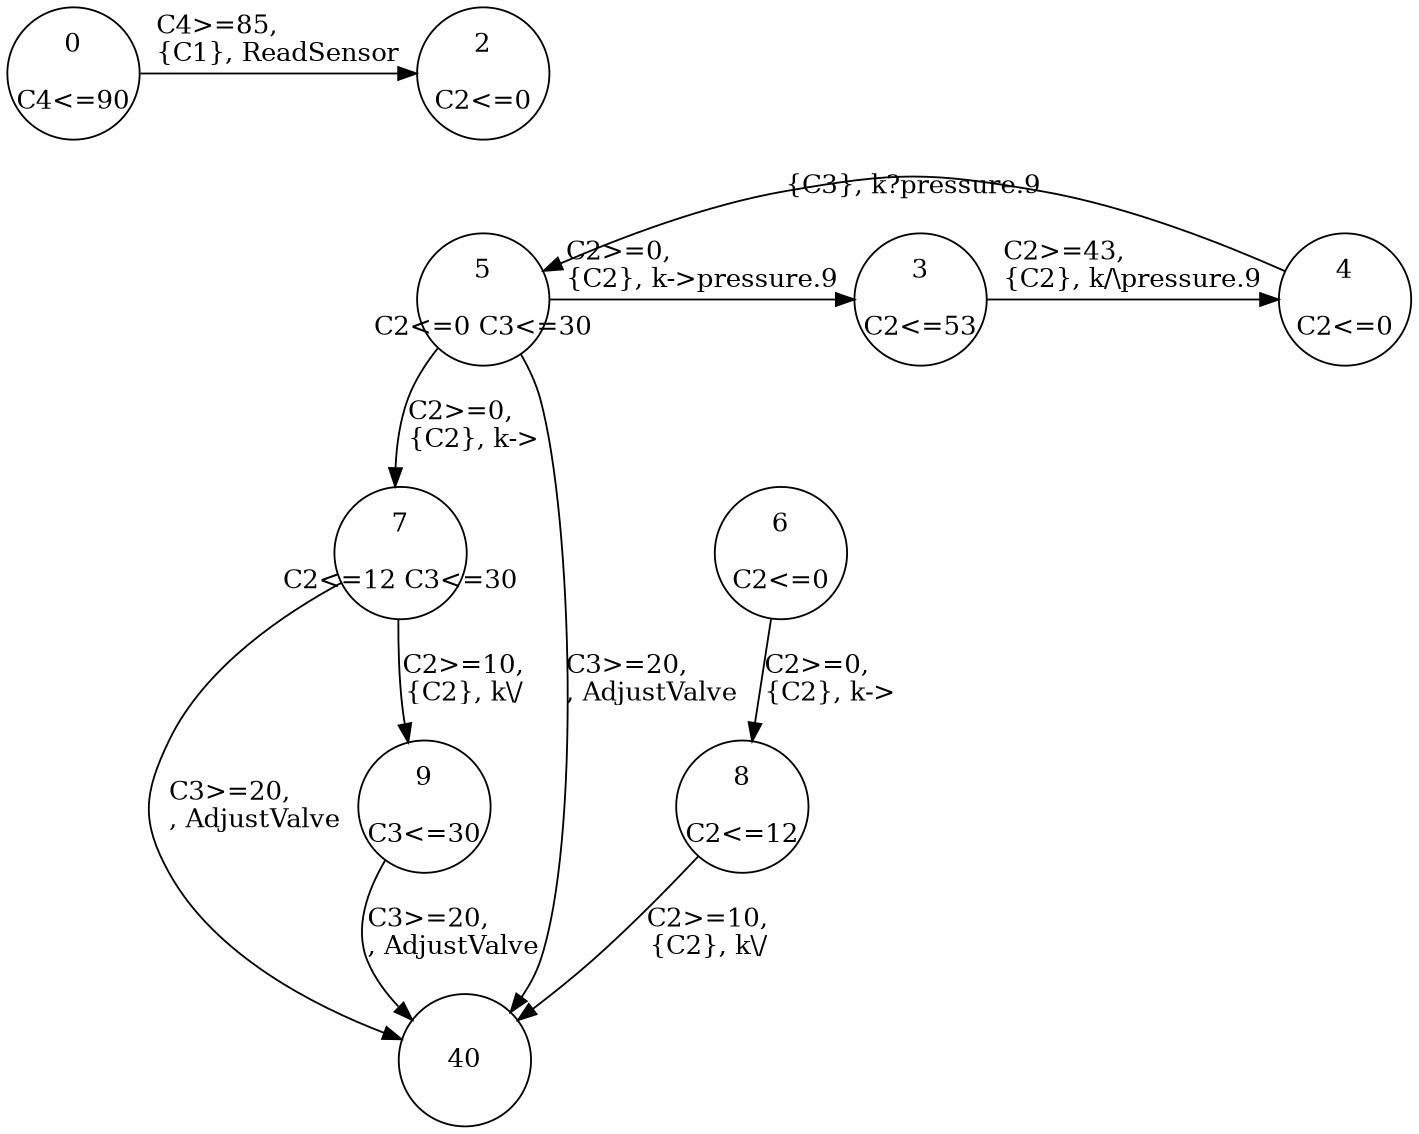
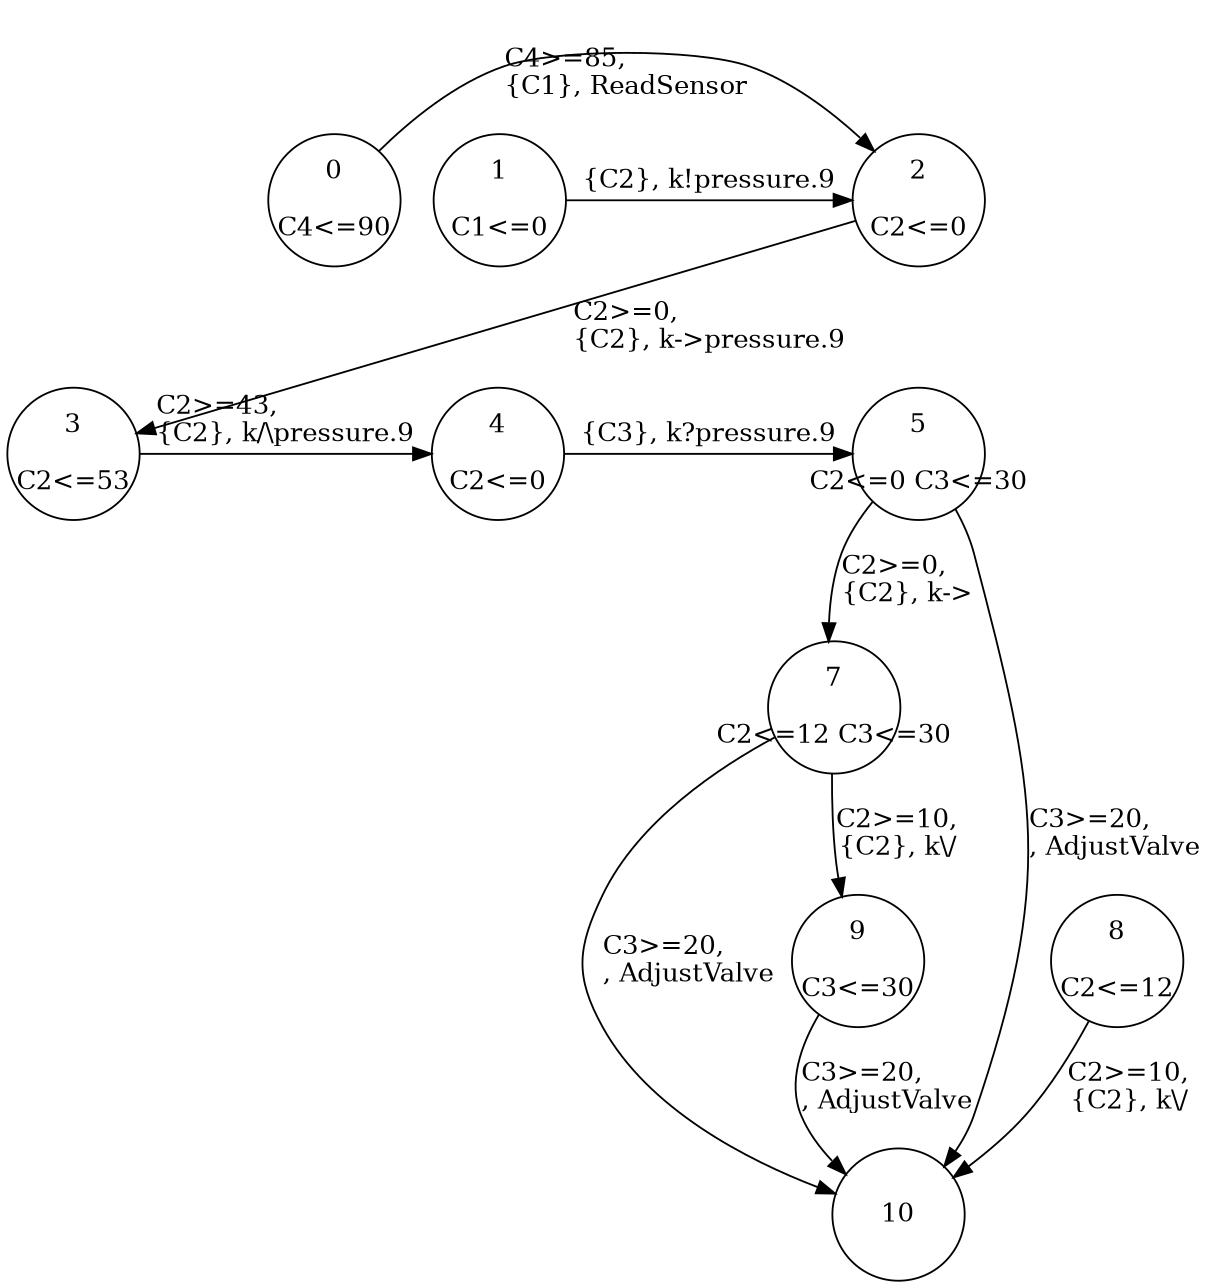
none -> (500, 200)
(693, 300) -> (505, 324)
(781, 553) -> none
(465, 1060) -> (899, 1215)
